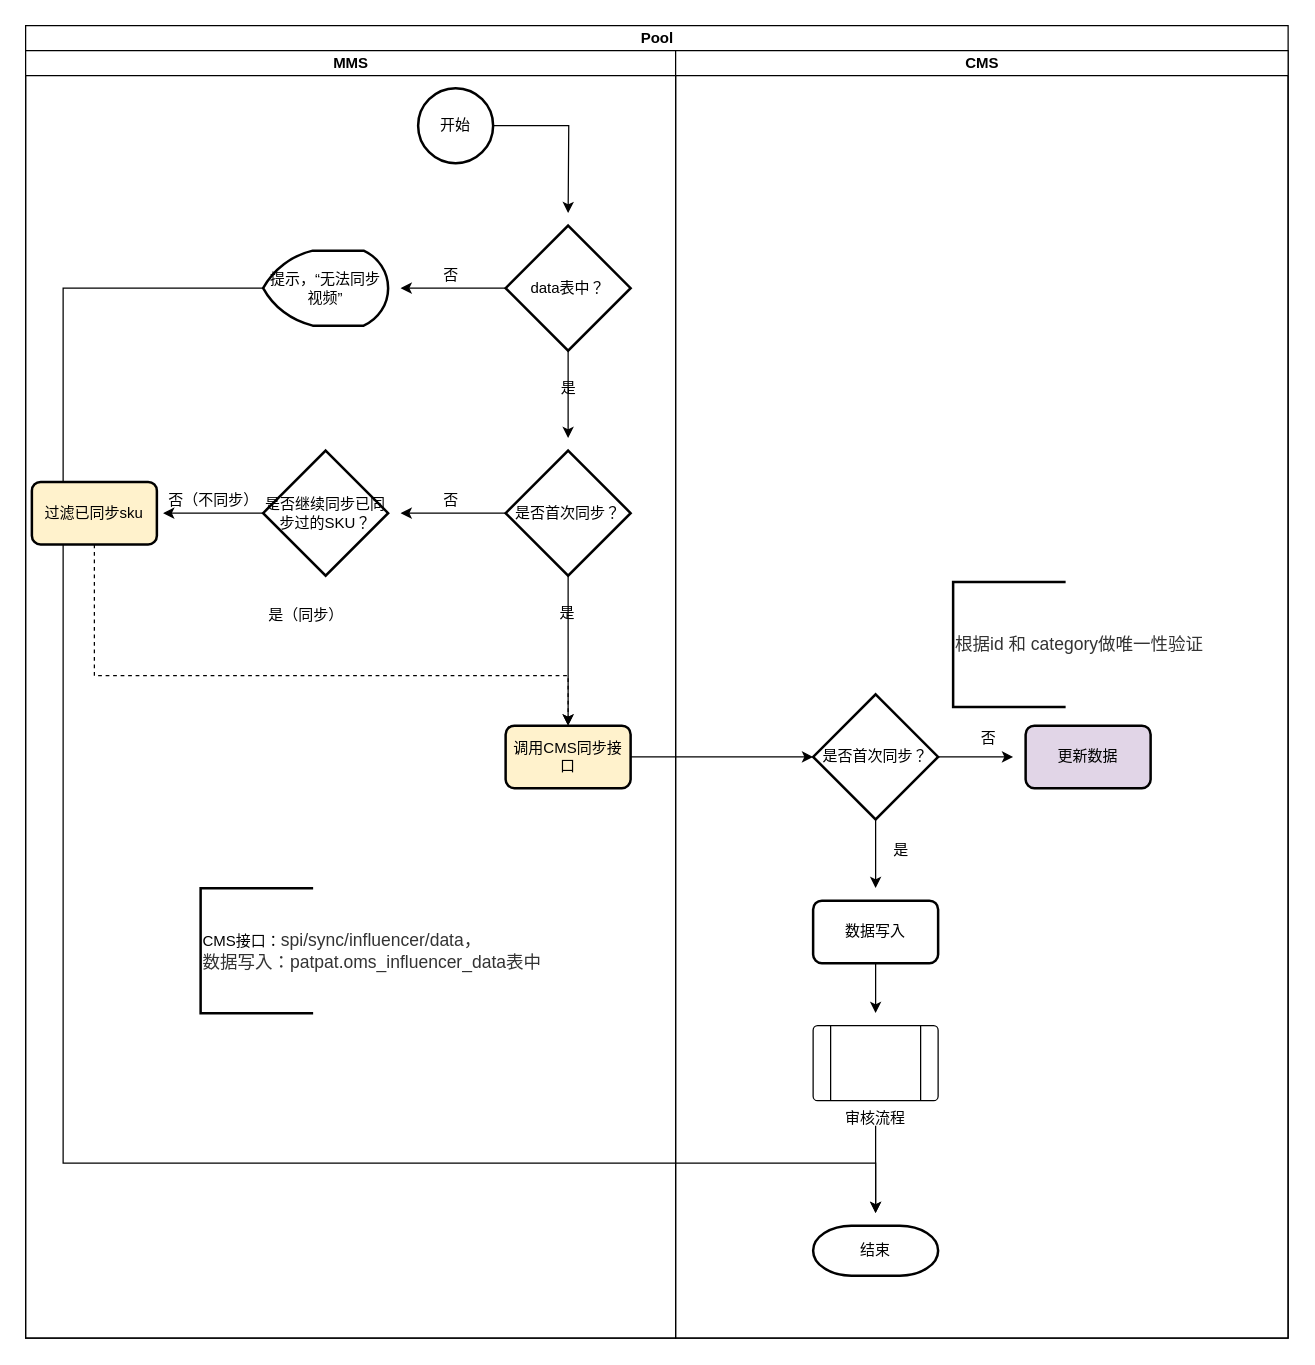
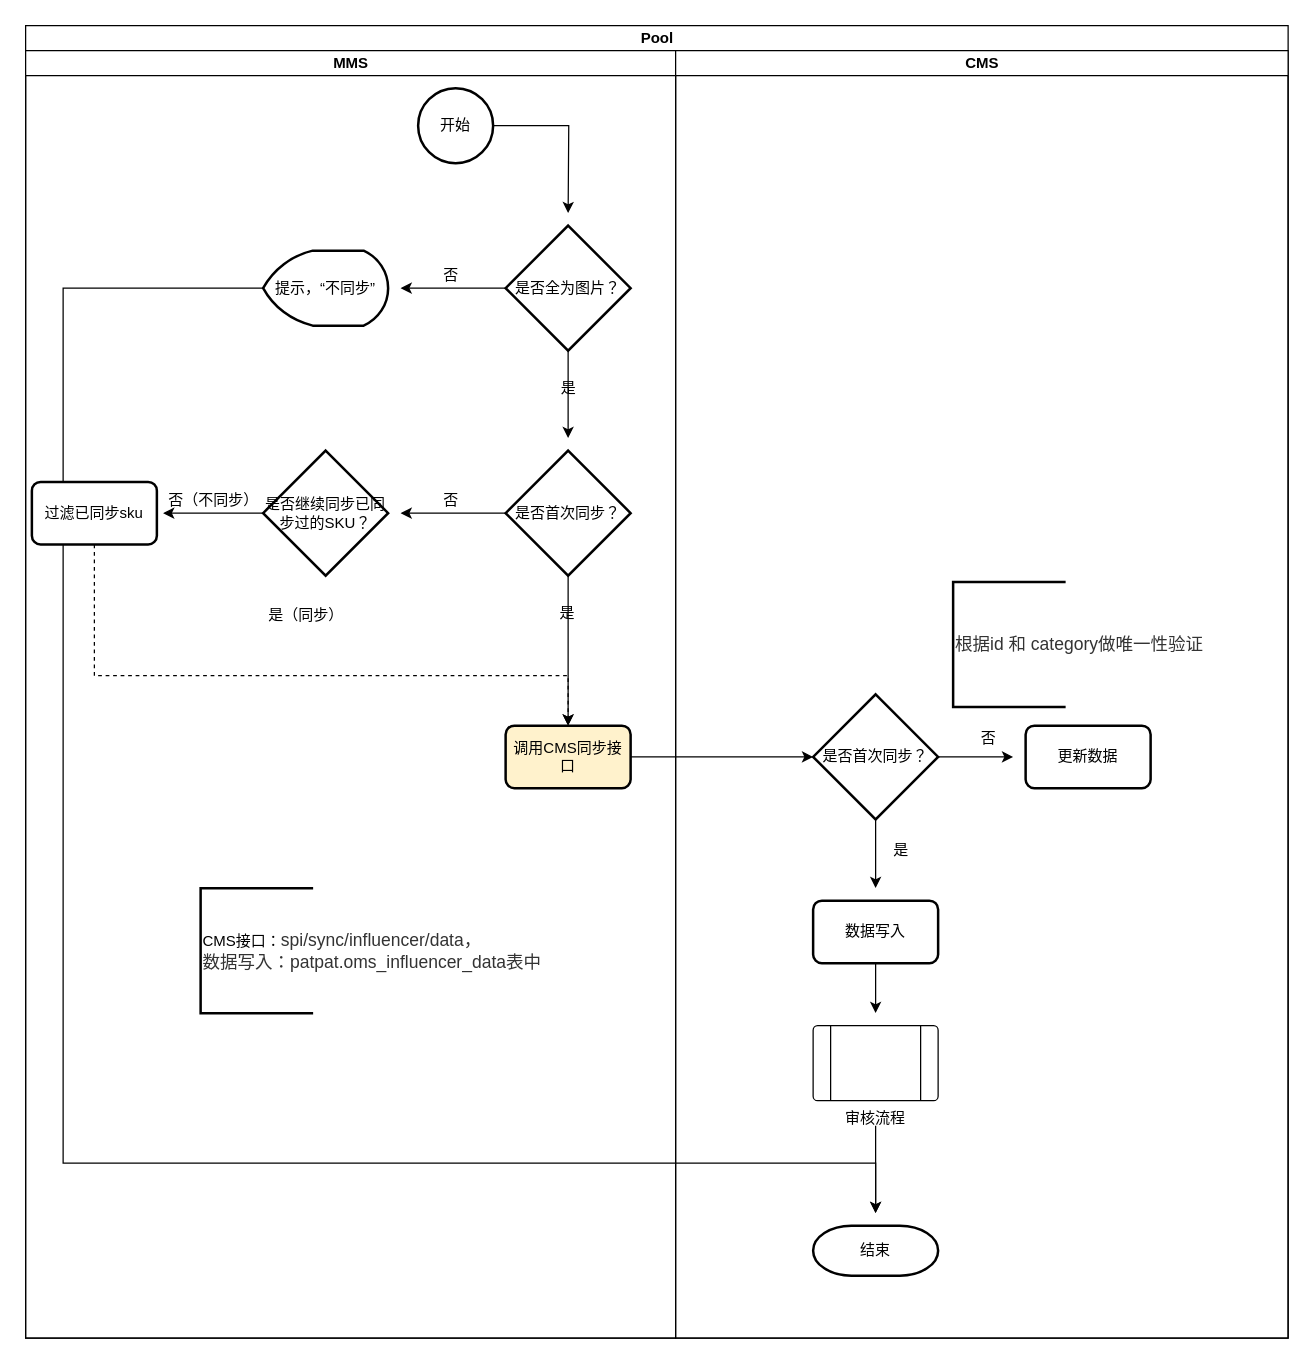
(326, 288) -> (326, 288)
(568, 288) -> (568, 288)
(94, 513) -> (94, 513)
(1088, 757) -> (1088, 757)
